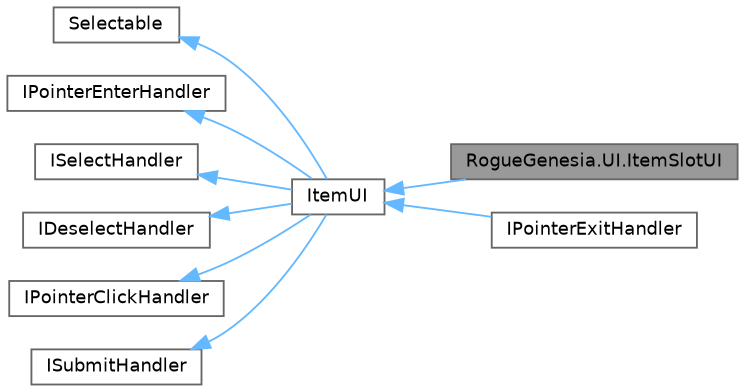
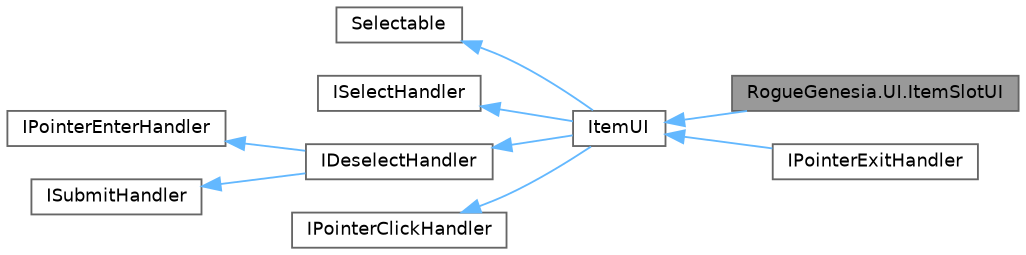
(259, 145) -> (275, 147)
(276, 286) -> (263, 179)
